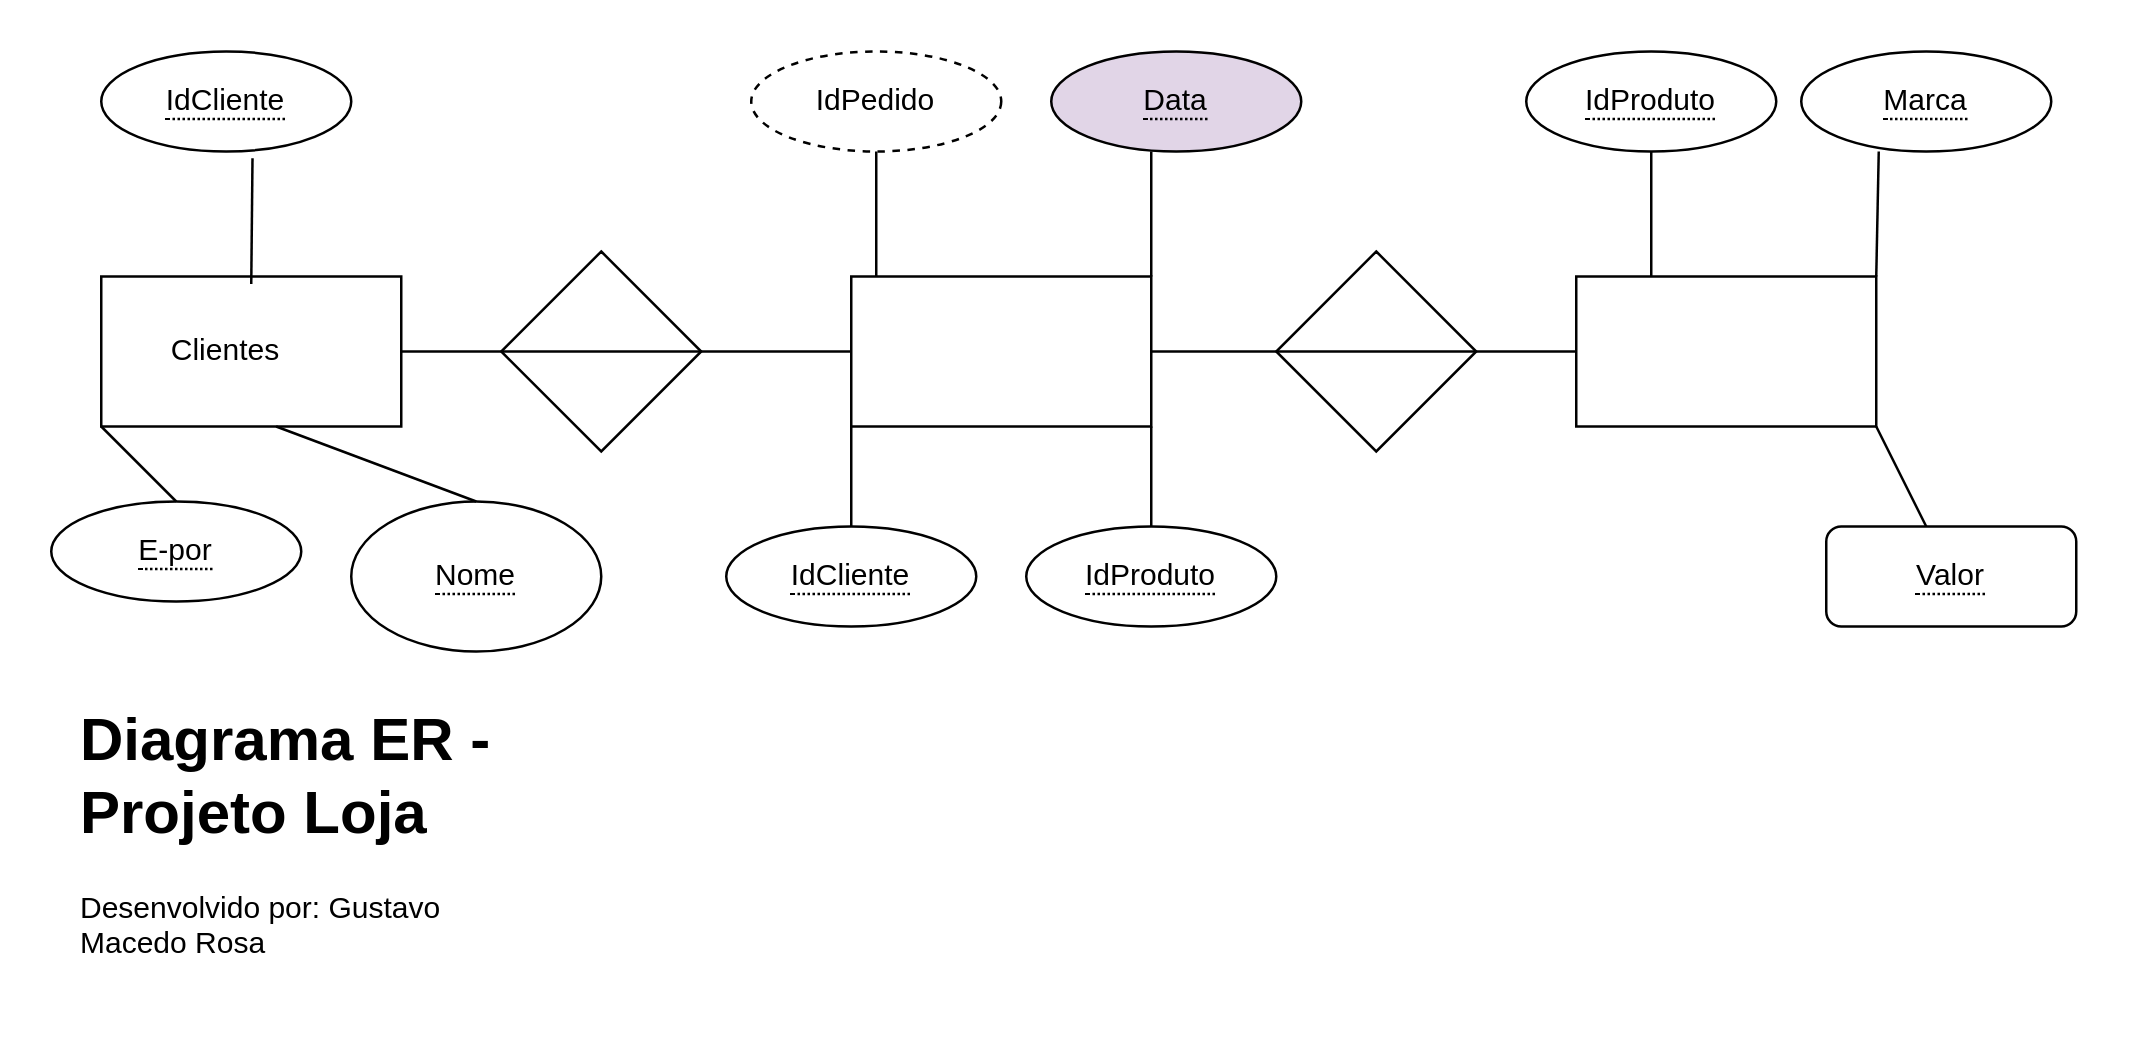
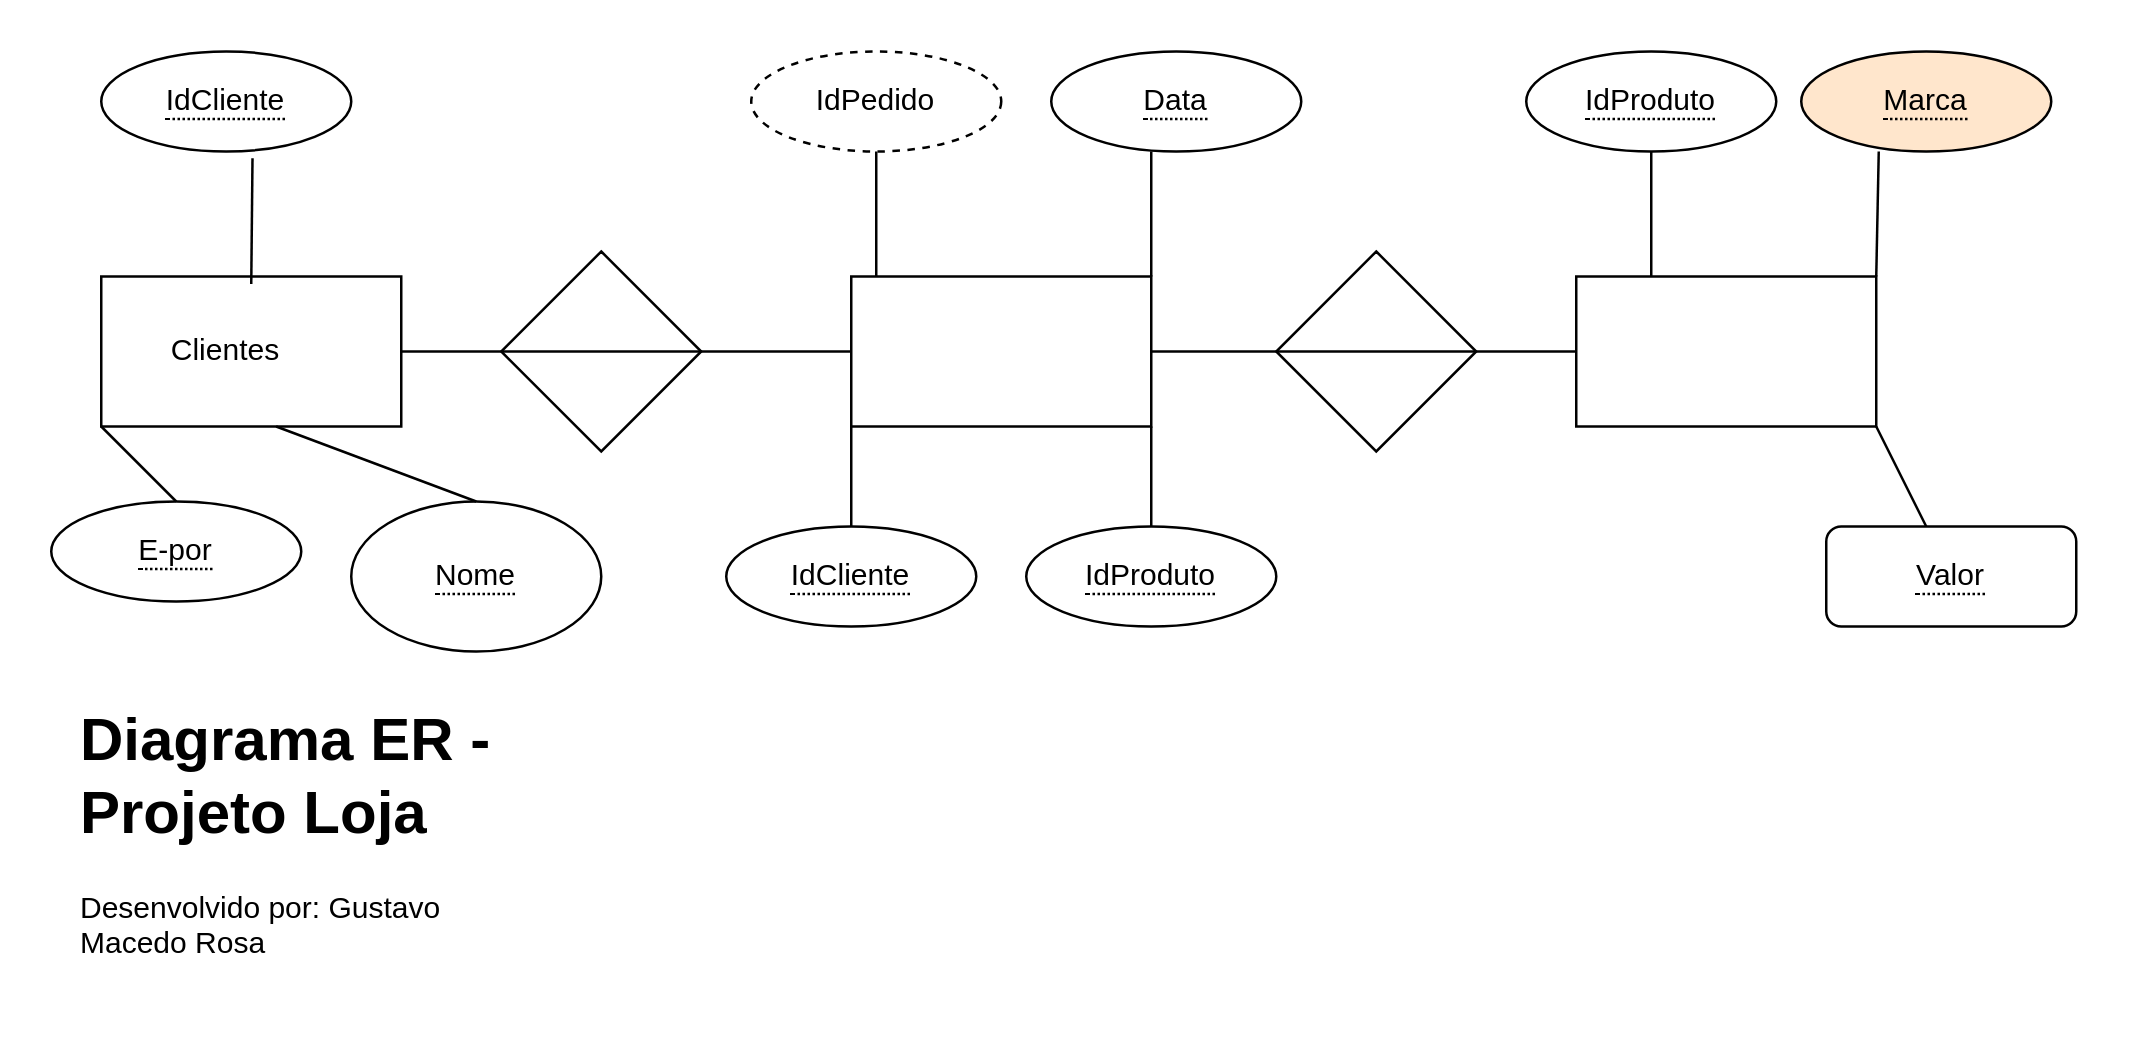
(1176, 101) -> (1176, 101)
(1926, 101) -> (1926, 101)
